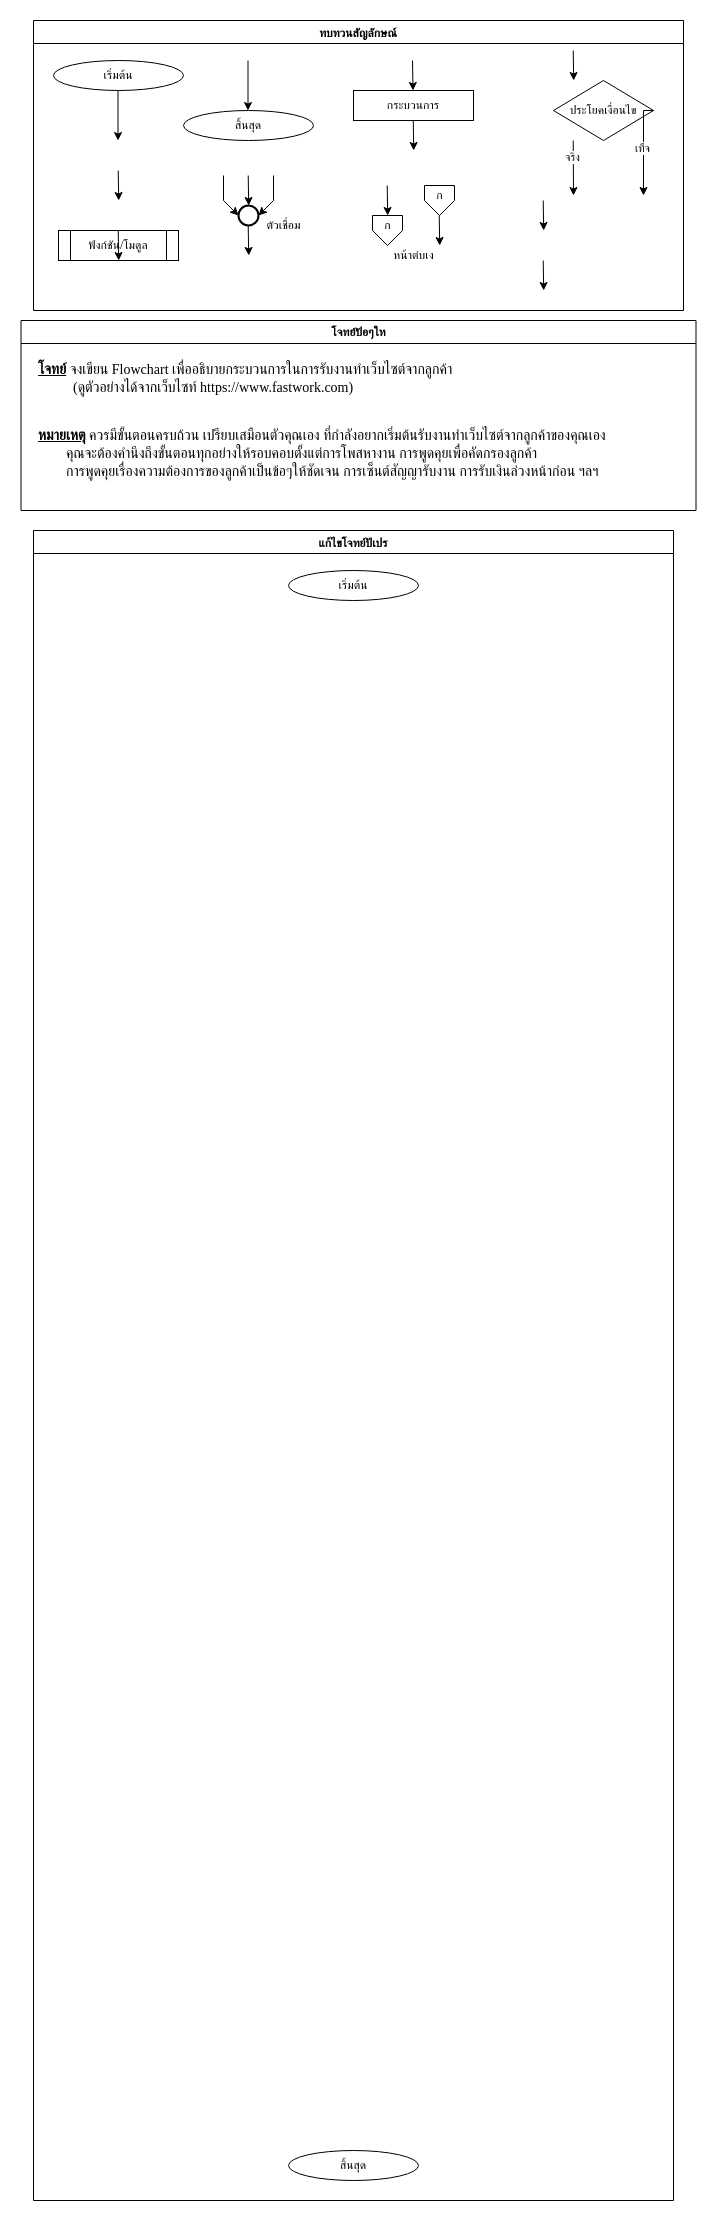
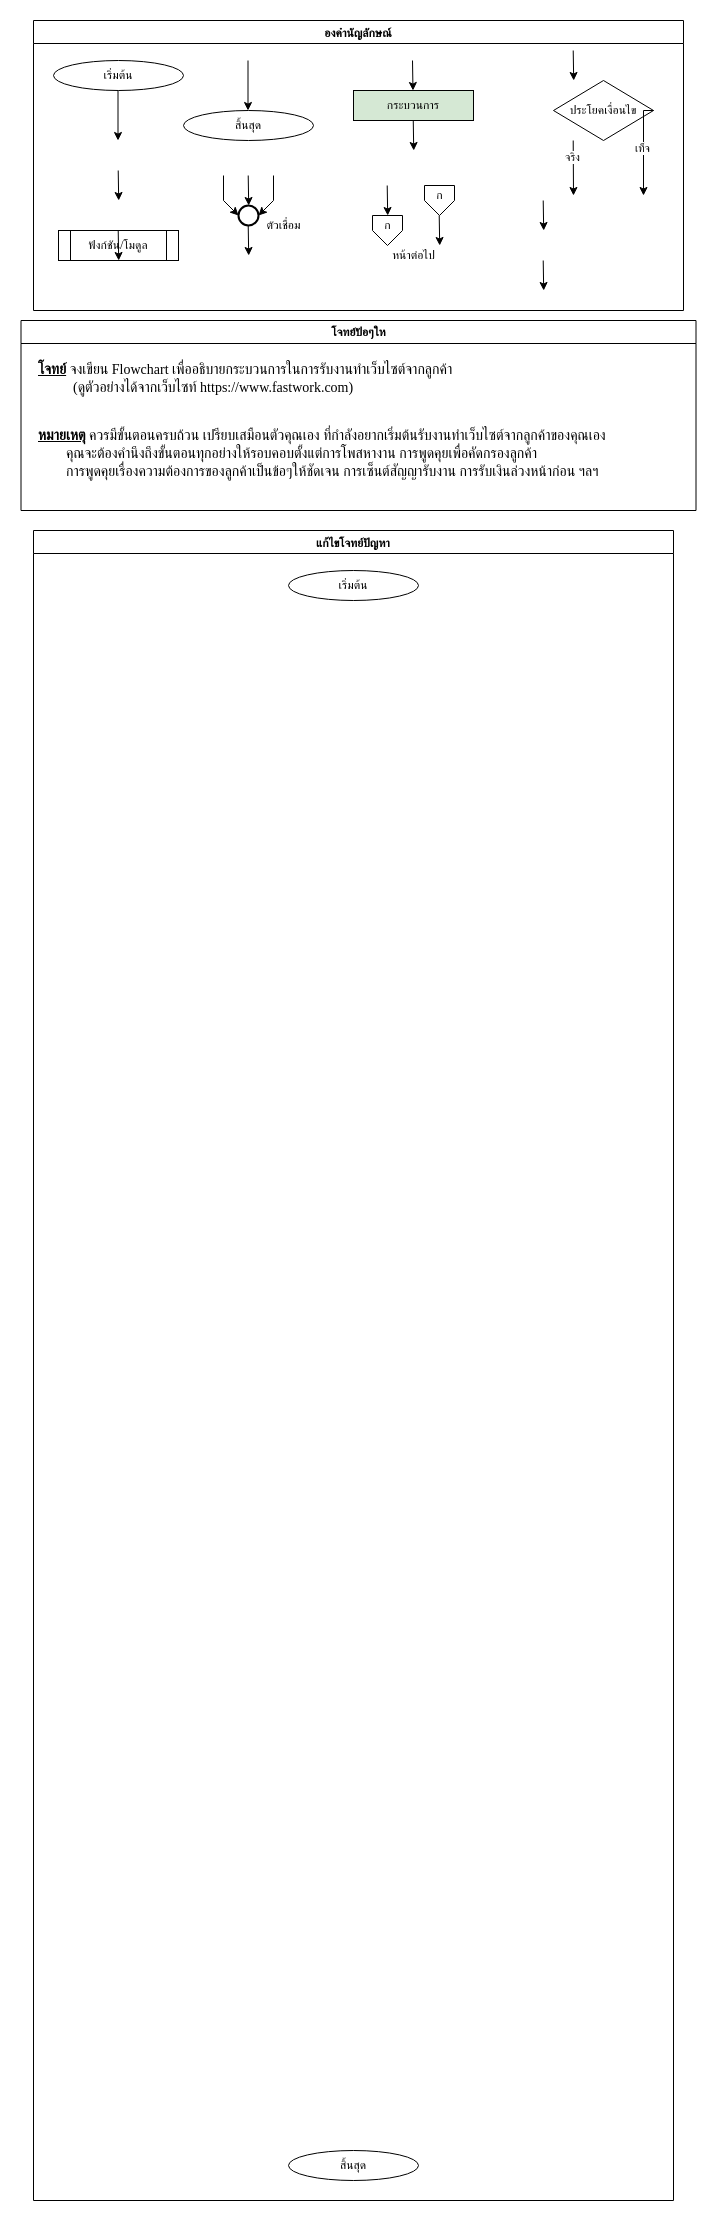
(358, 33) -> (358, 33)
(414, 106) -> (414, 106)
(414, 256) -> (414, 256)
(353, 543) -> (353, 543)
